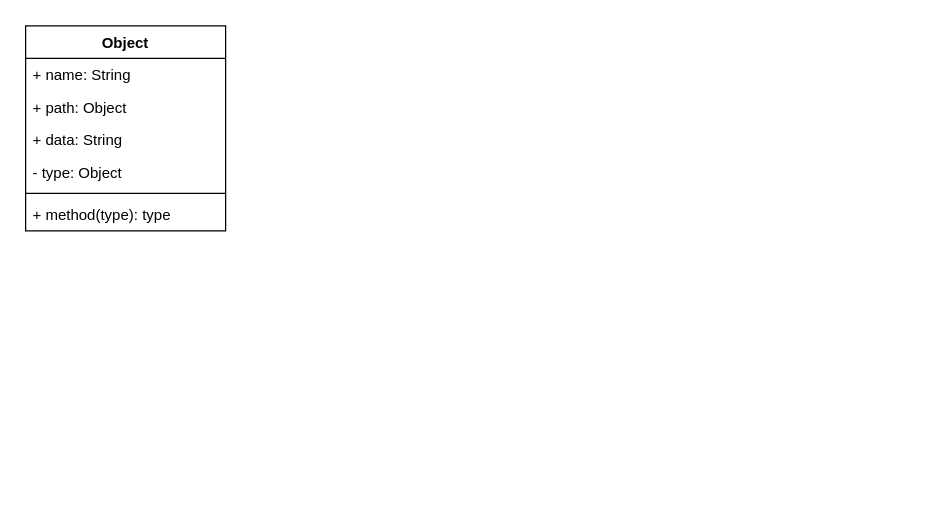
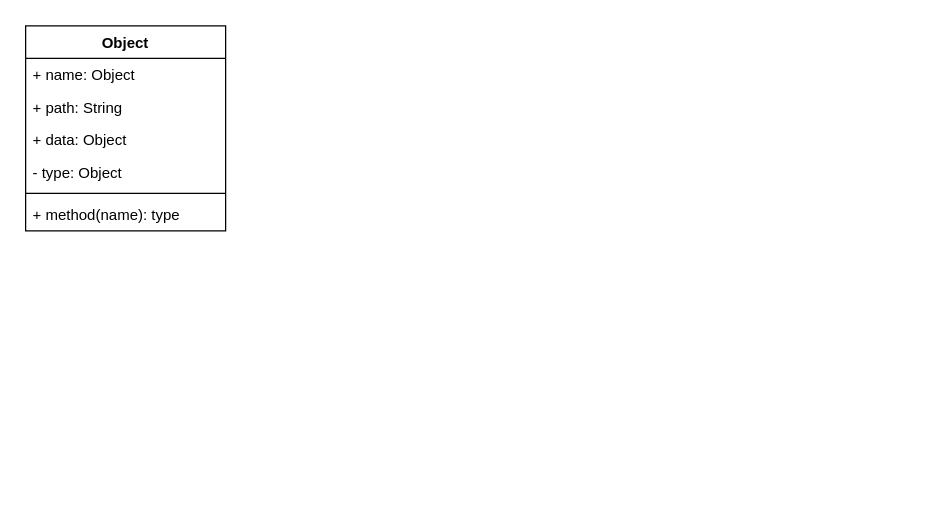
(84, 75) -> (85, 75)
(85, 108) -> (84, 108)
(84, 140) -> (85, 140)
(111, 215) -> (111, 215)
